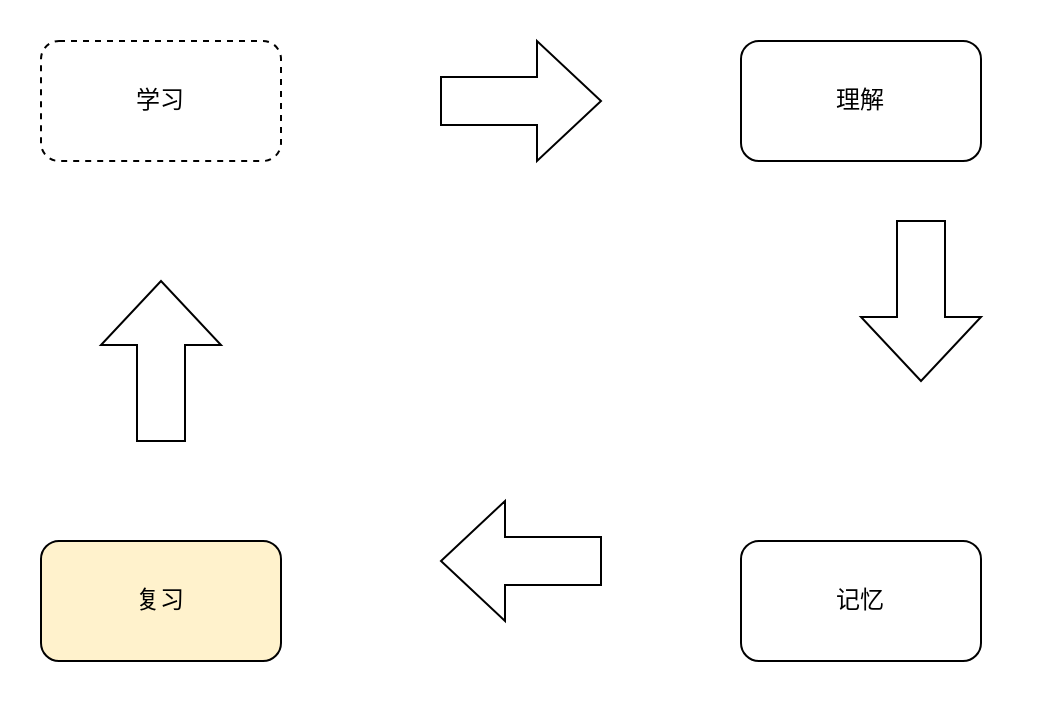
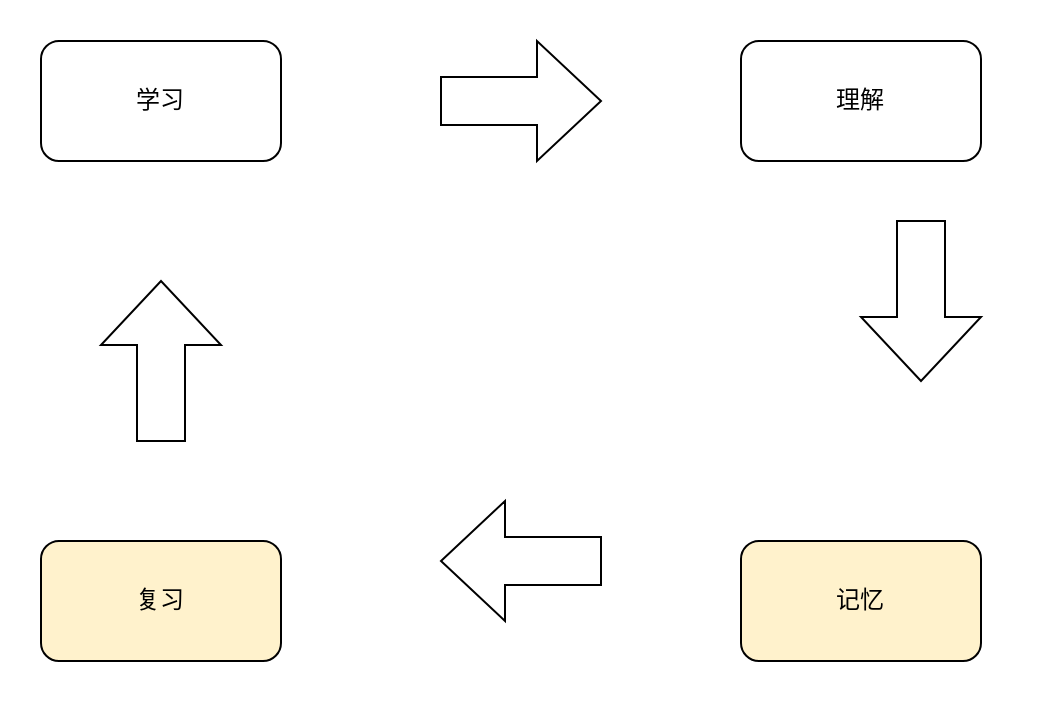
(161, 101) -> (161, 101)
(861, 601) -> (861, 601)
